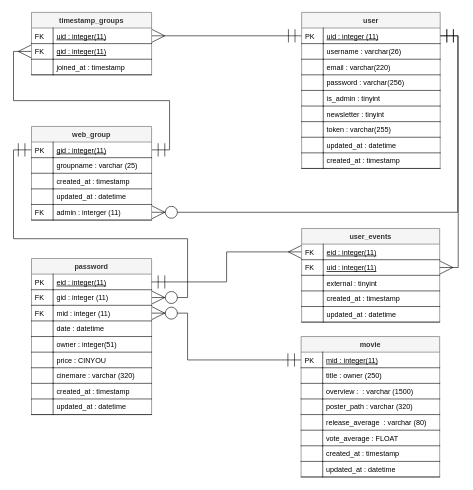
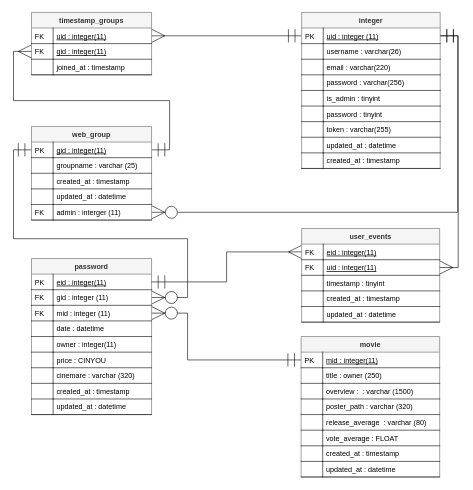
(370, 20) -> (370, 20)
(361, 114) -> (358, 114)
(357, 283) -> (359, 283)
(91, 344) -> (91, 344)
